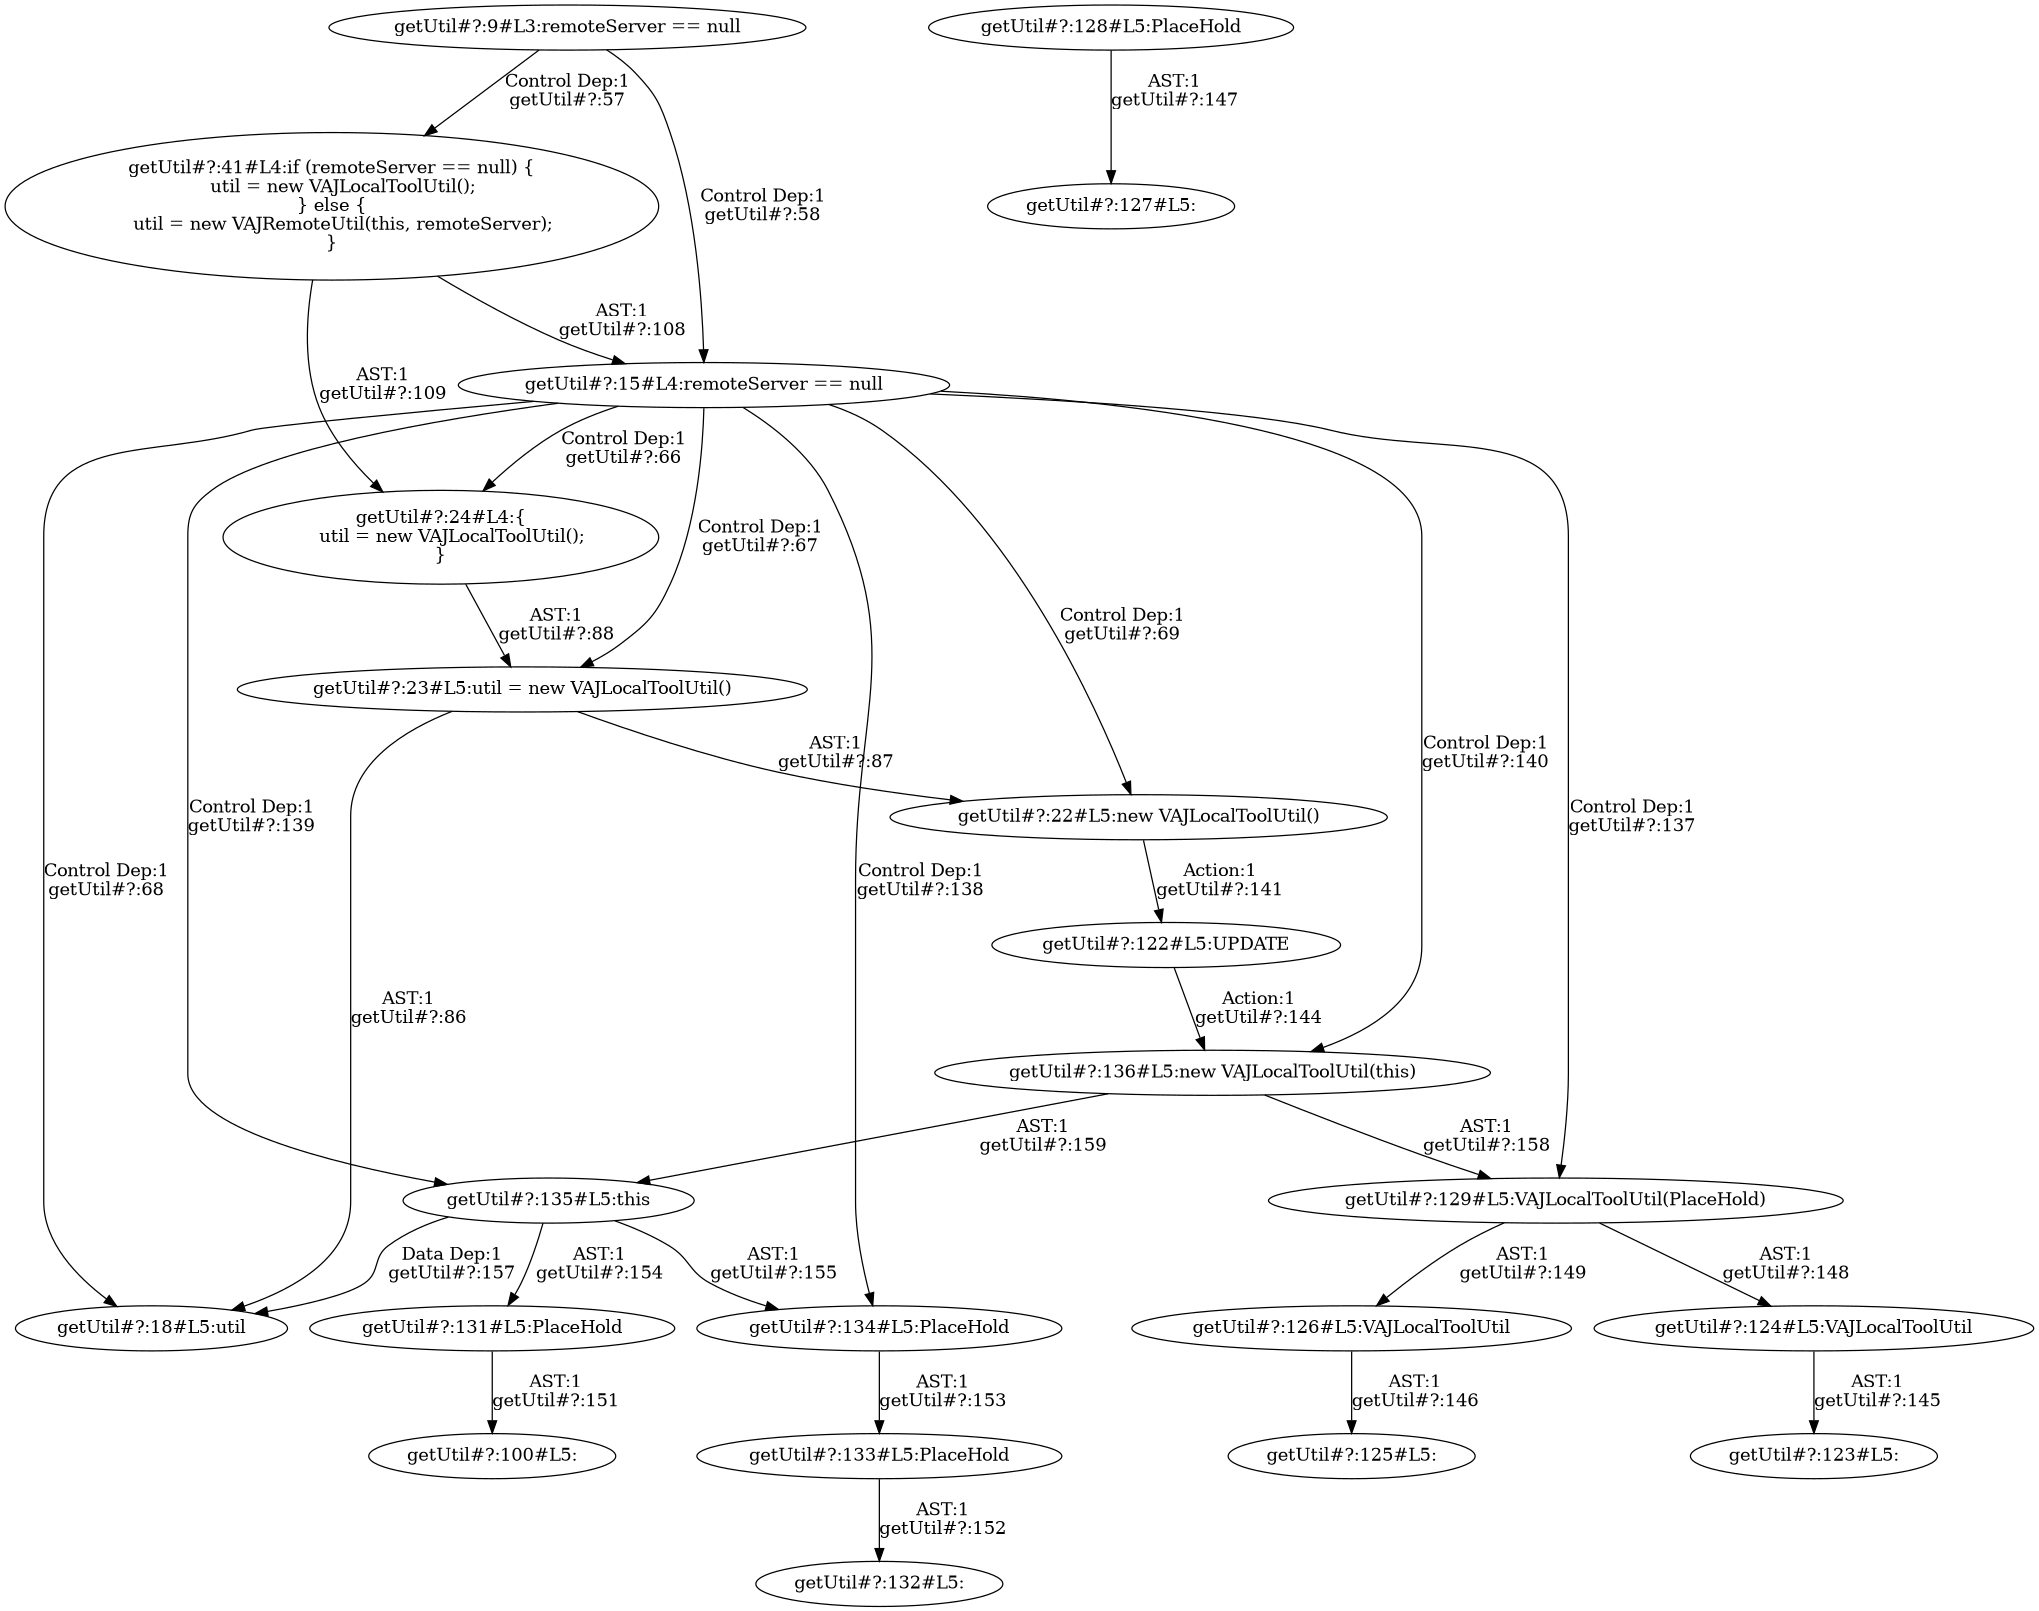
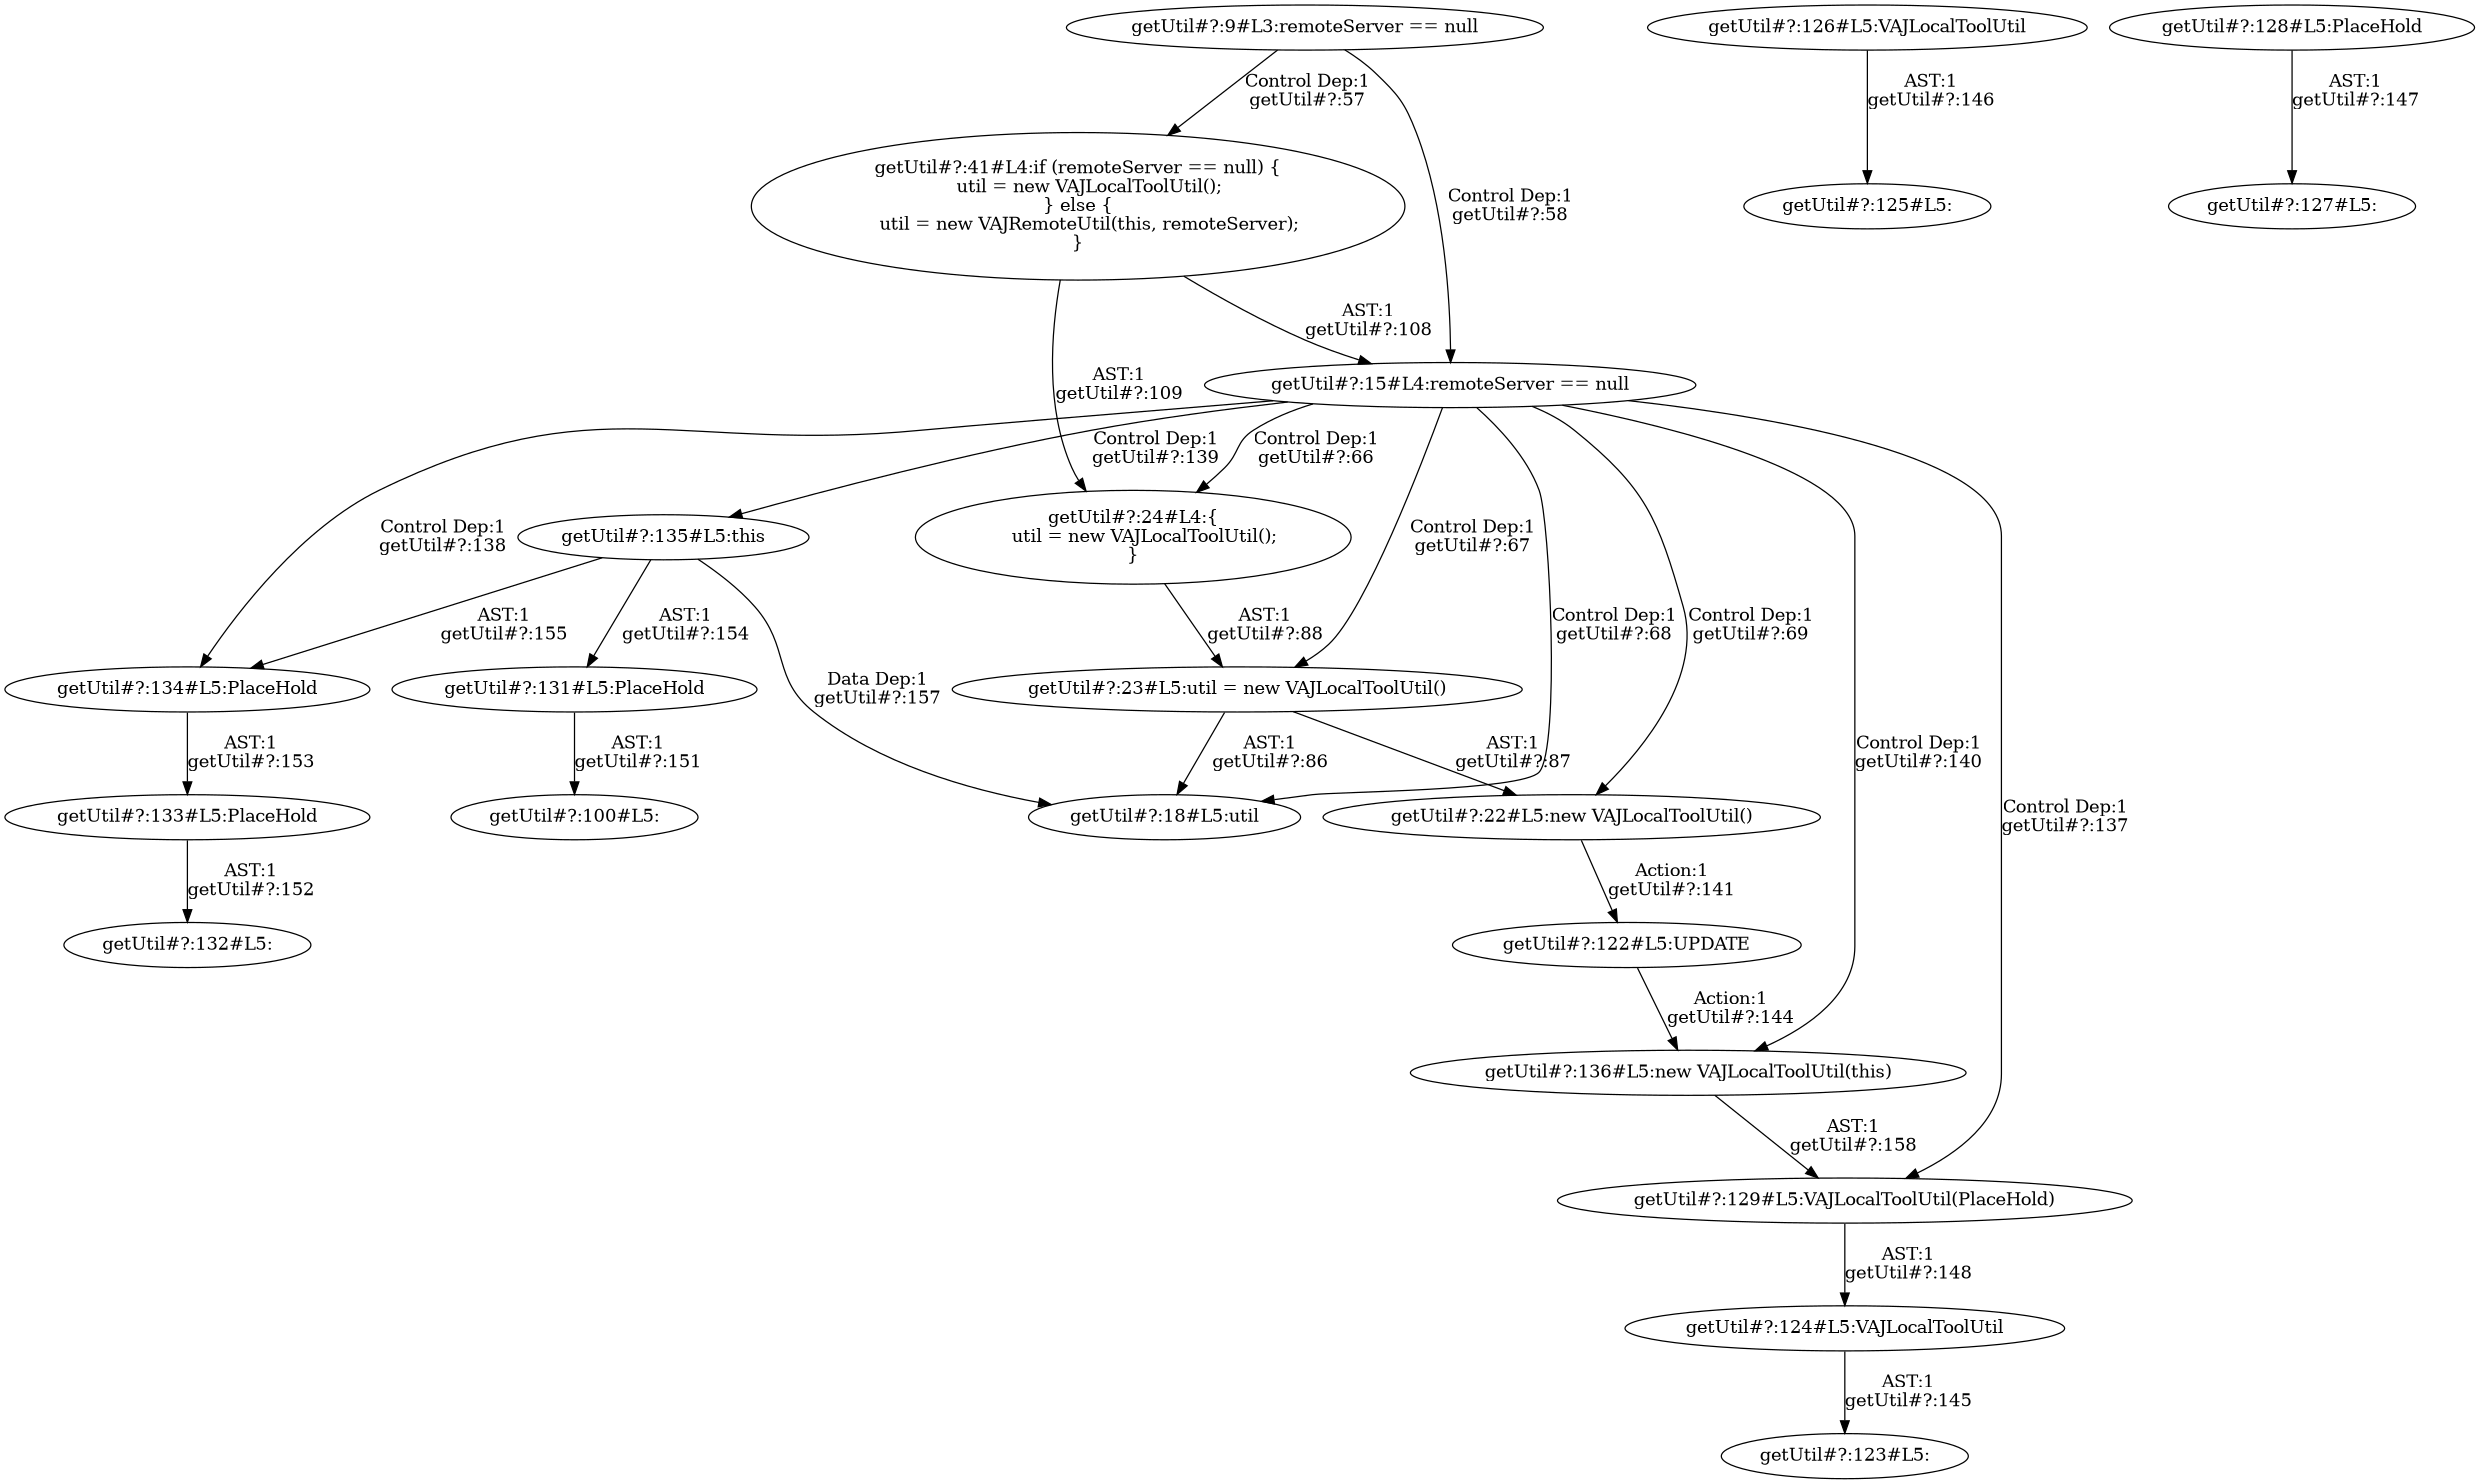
(879, 1137) -> none
(1443, 1256) -> none
